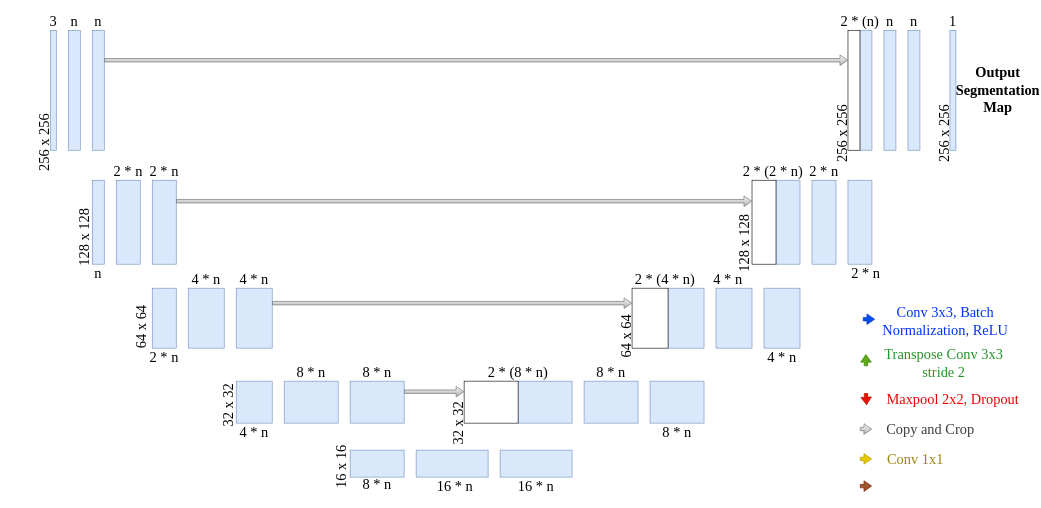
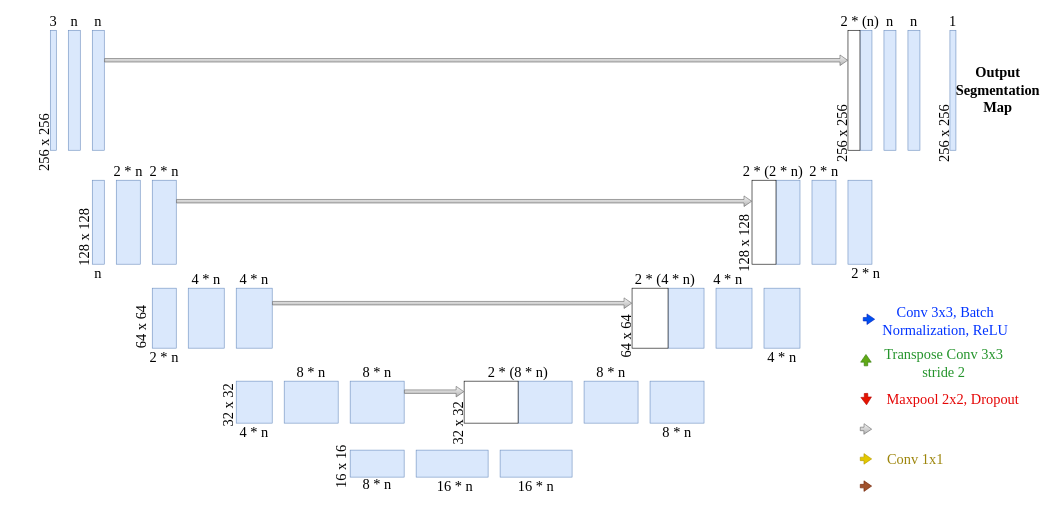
(931, 429) -> none
